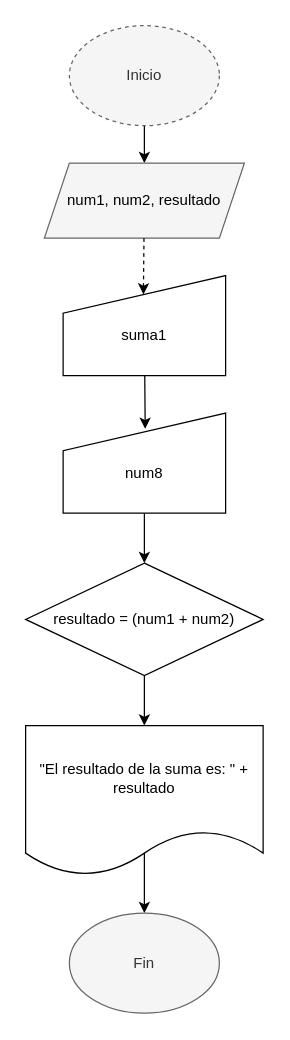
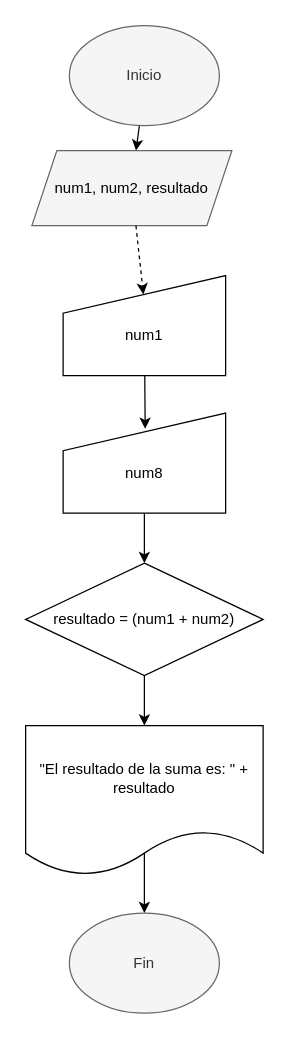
(144, 76) -> (144, 76)
(144, 201) -> (132, 188)
(144, 326) -> (144, 326)
